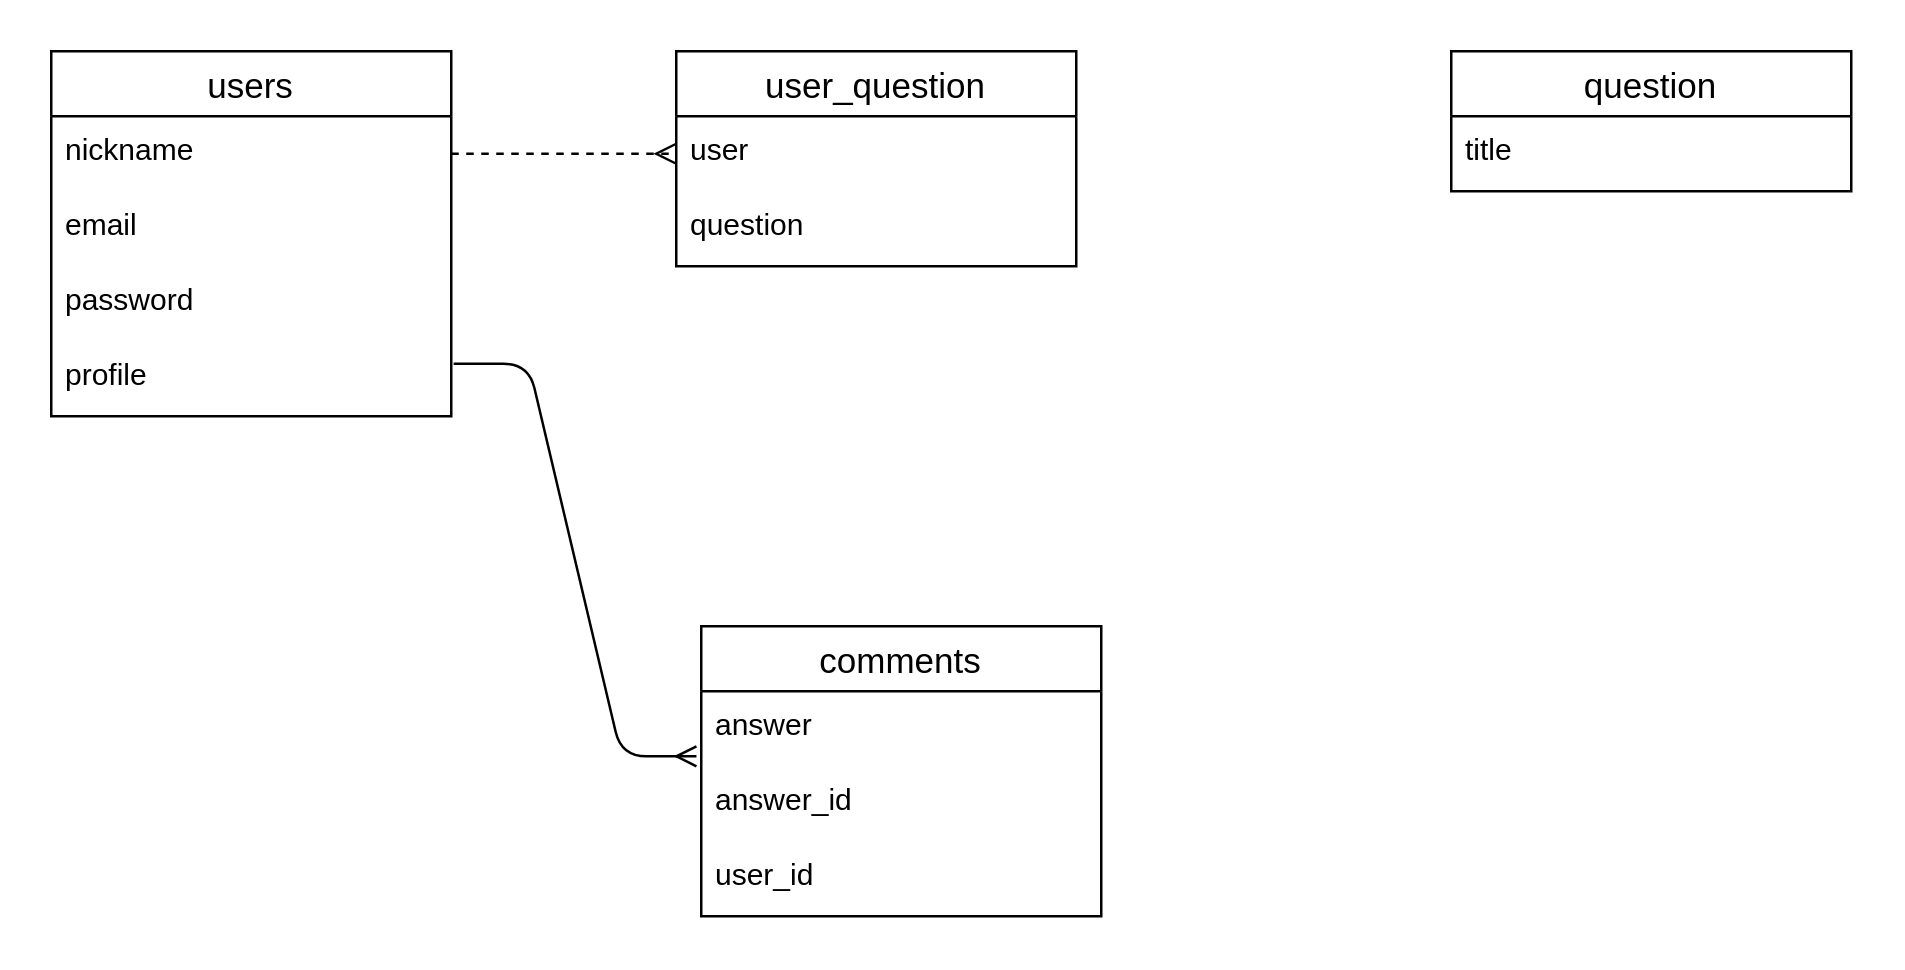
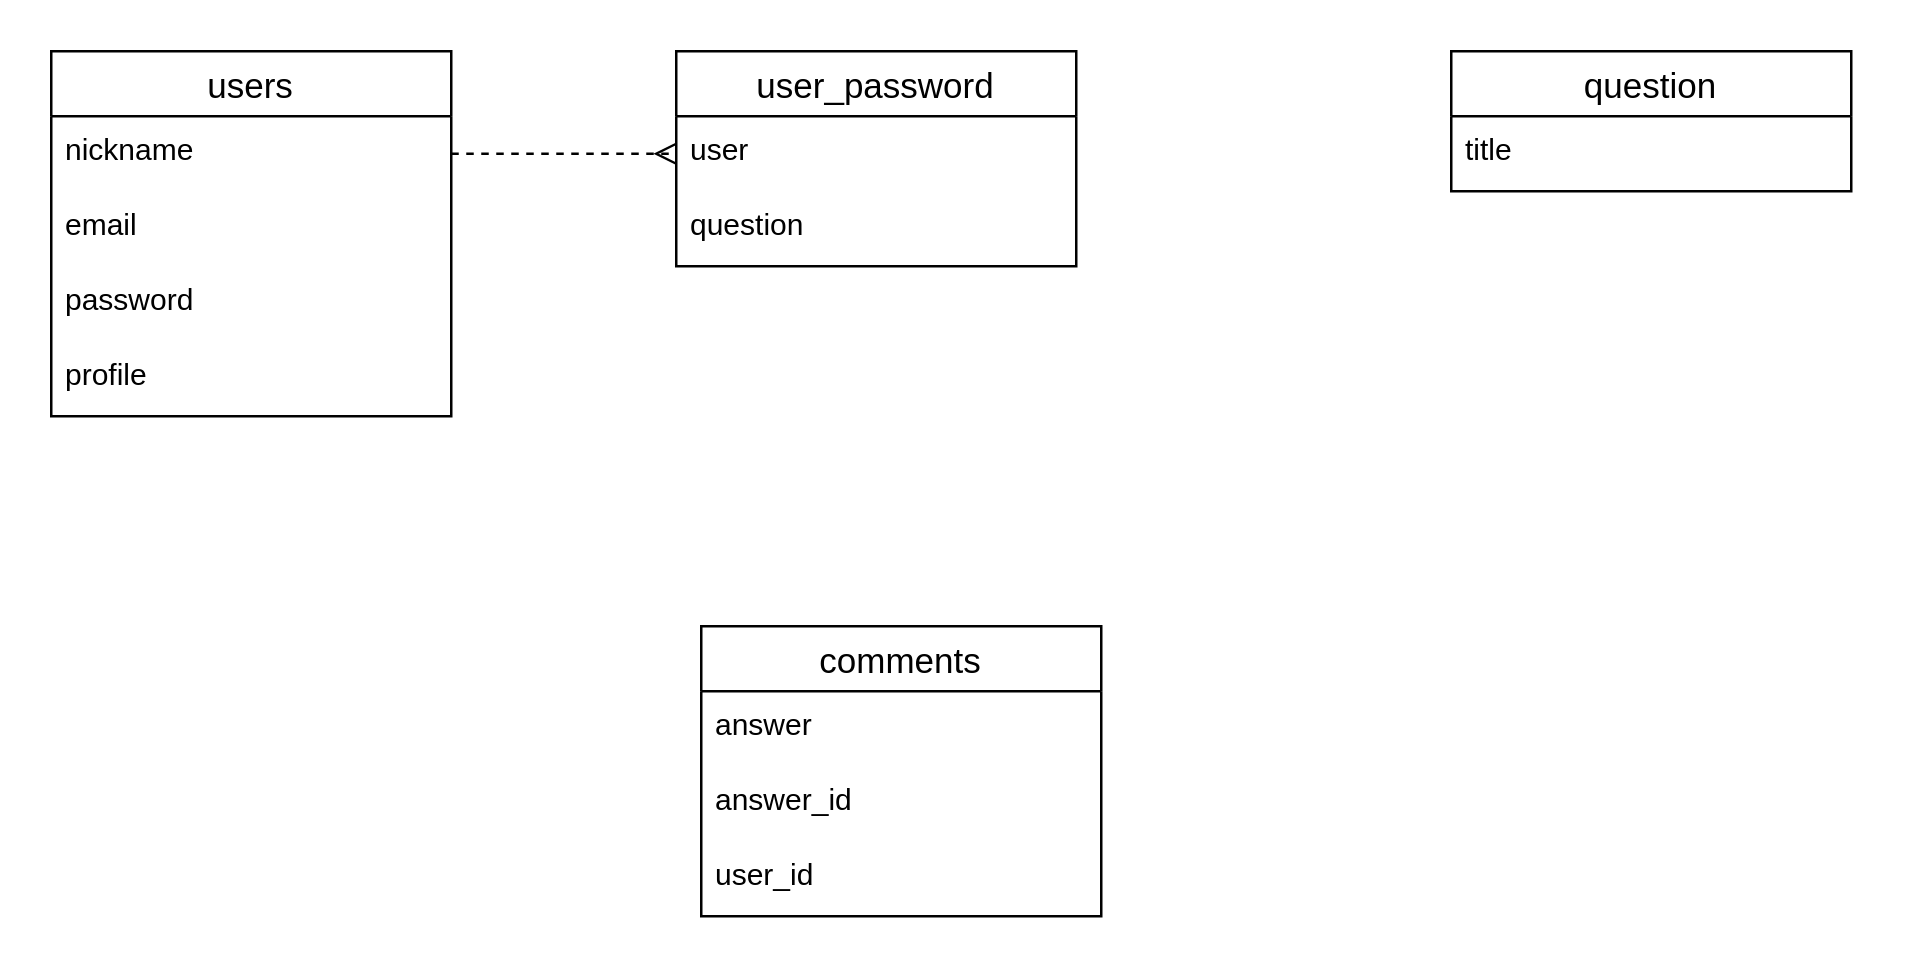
(875, 86) -> (875, 86)
(575, 560) -> none
